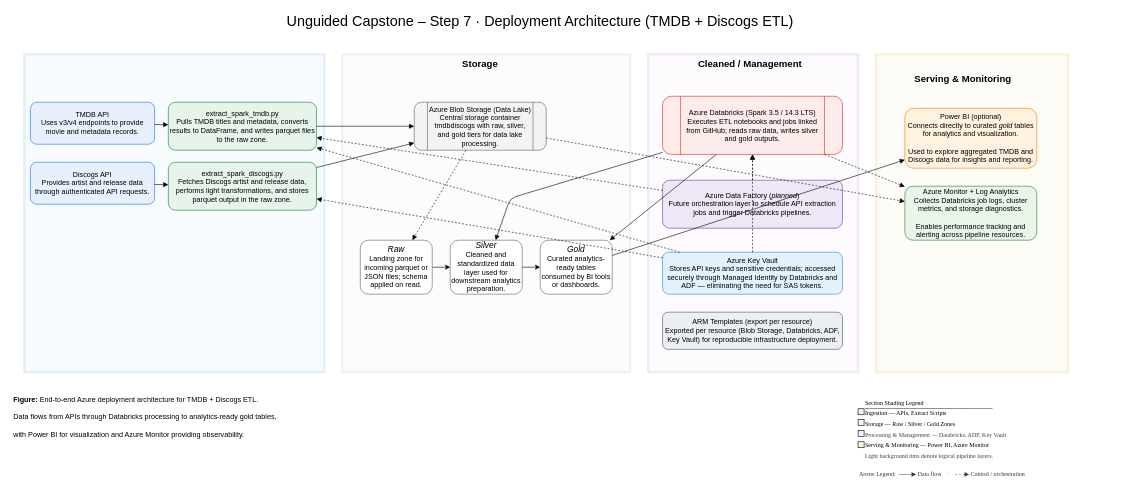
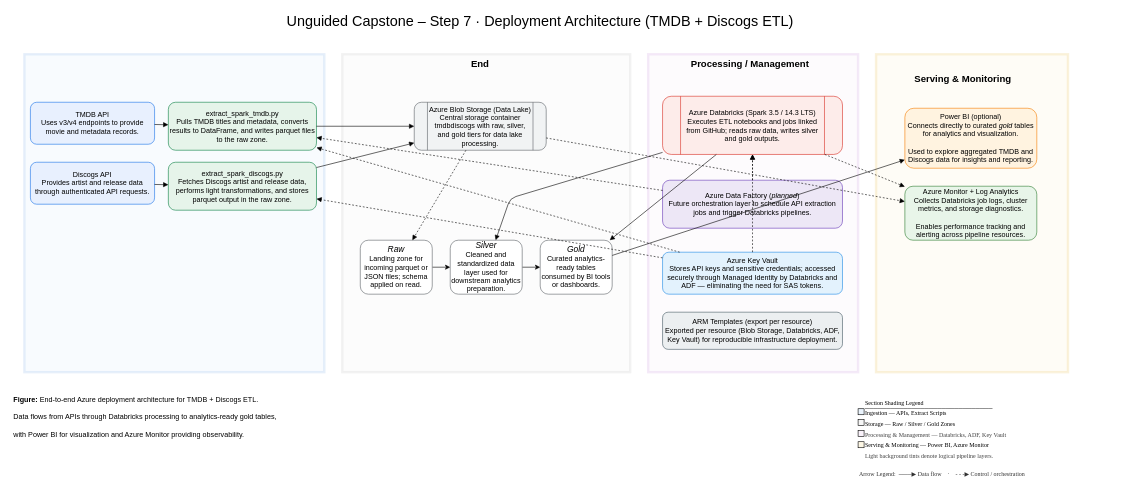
(480, 64) -> (480, 64)
(750, 64) -> (750, 64)
